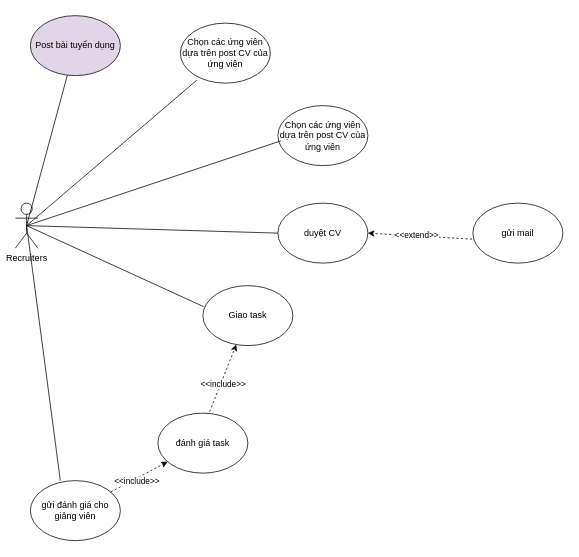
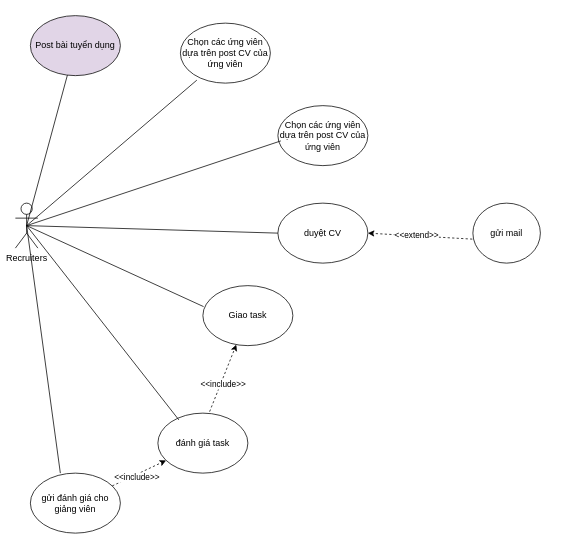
(518, 233) -> (507, 233)
none -> (105, 325)
(75, 510) -> (75, 503)
